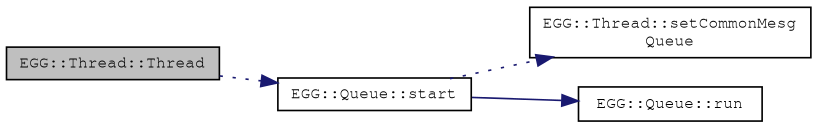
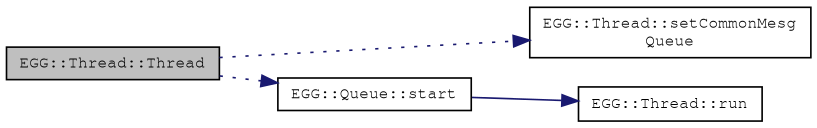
(493, 70) -> (366, 49)
(670, 104) -> (670, 104)
